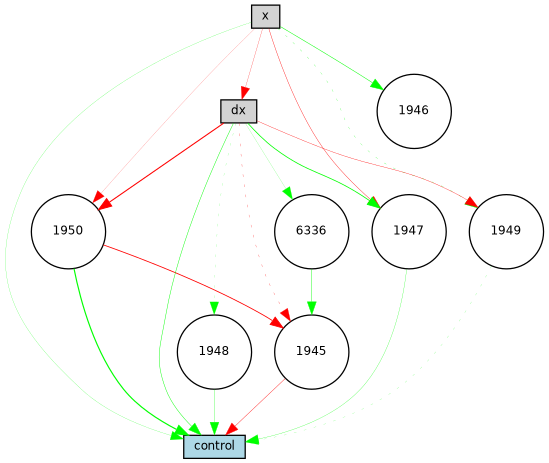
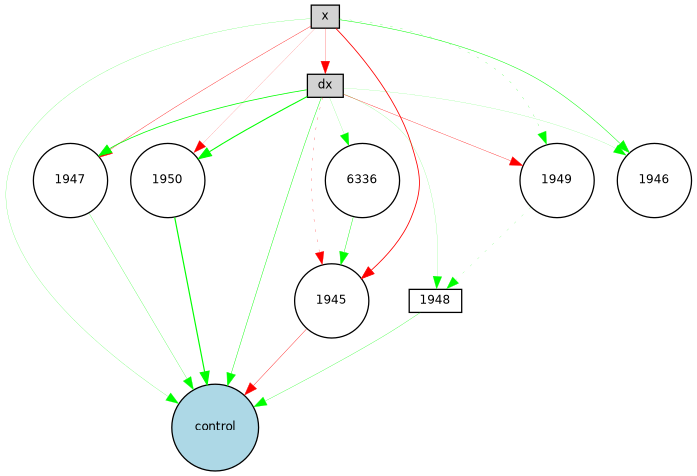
none -> (482, 106)
(167, 163) -> (258, 123)
(219, 212) -> (428, 183)
(189, 279) -> (419, 180)
(214, 352) -> (435, 301)
(400, 386) -> (493, 243)
(214, 447) -> (215, 428)
